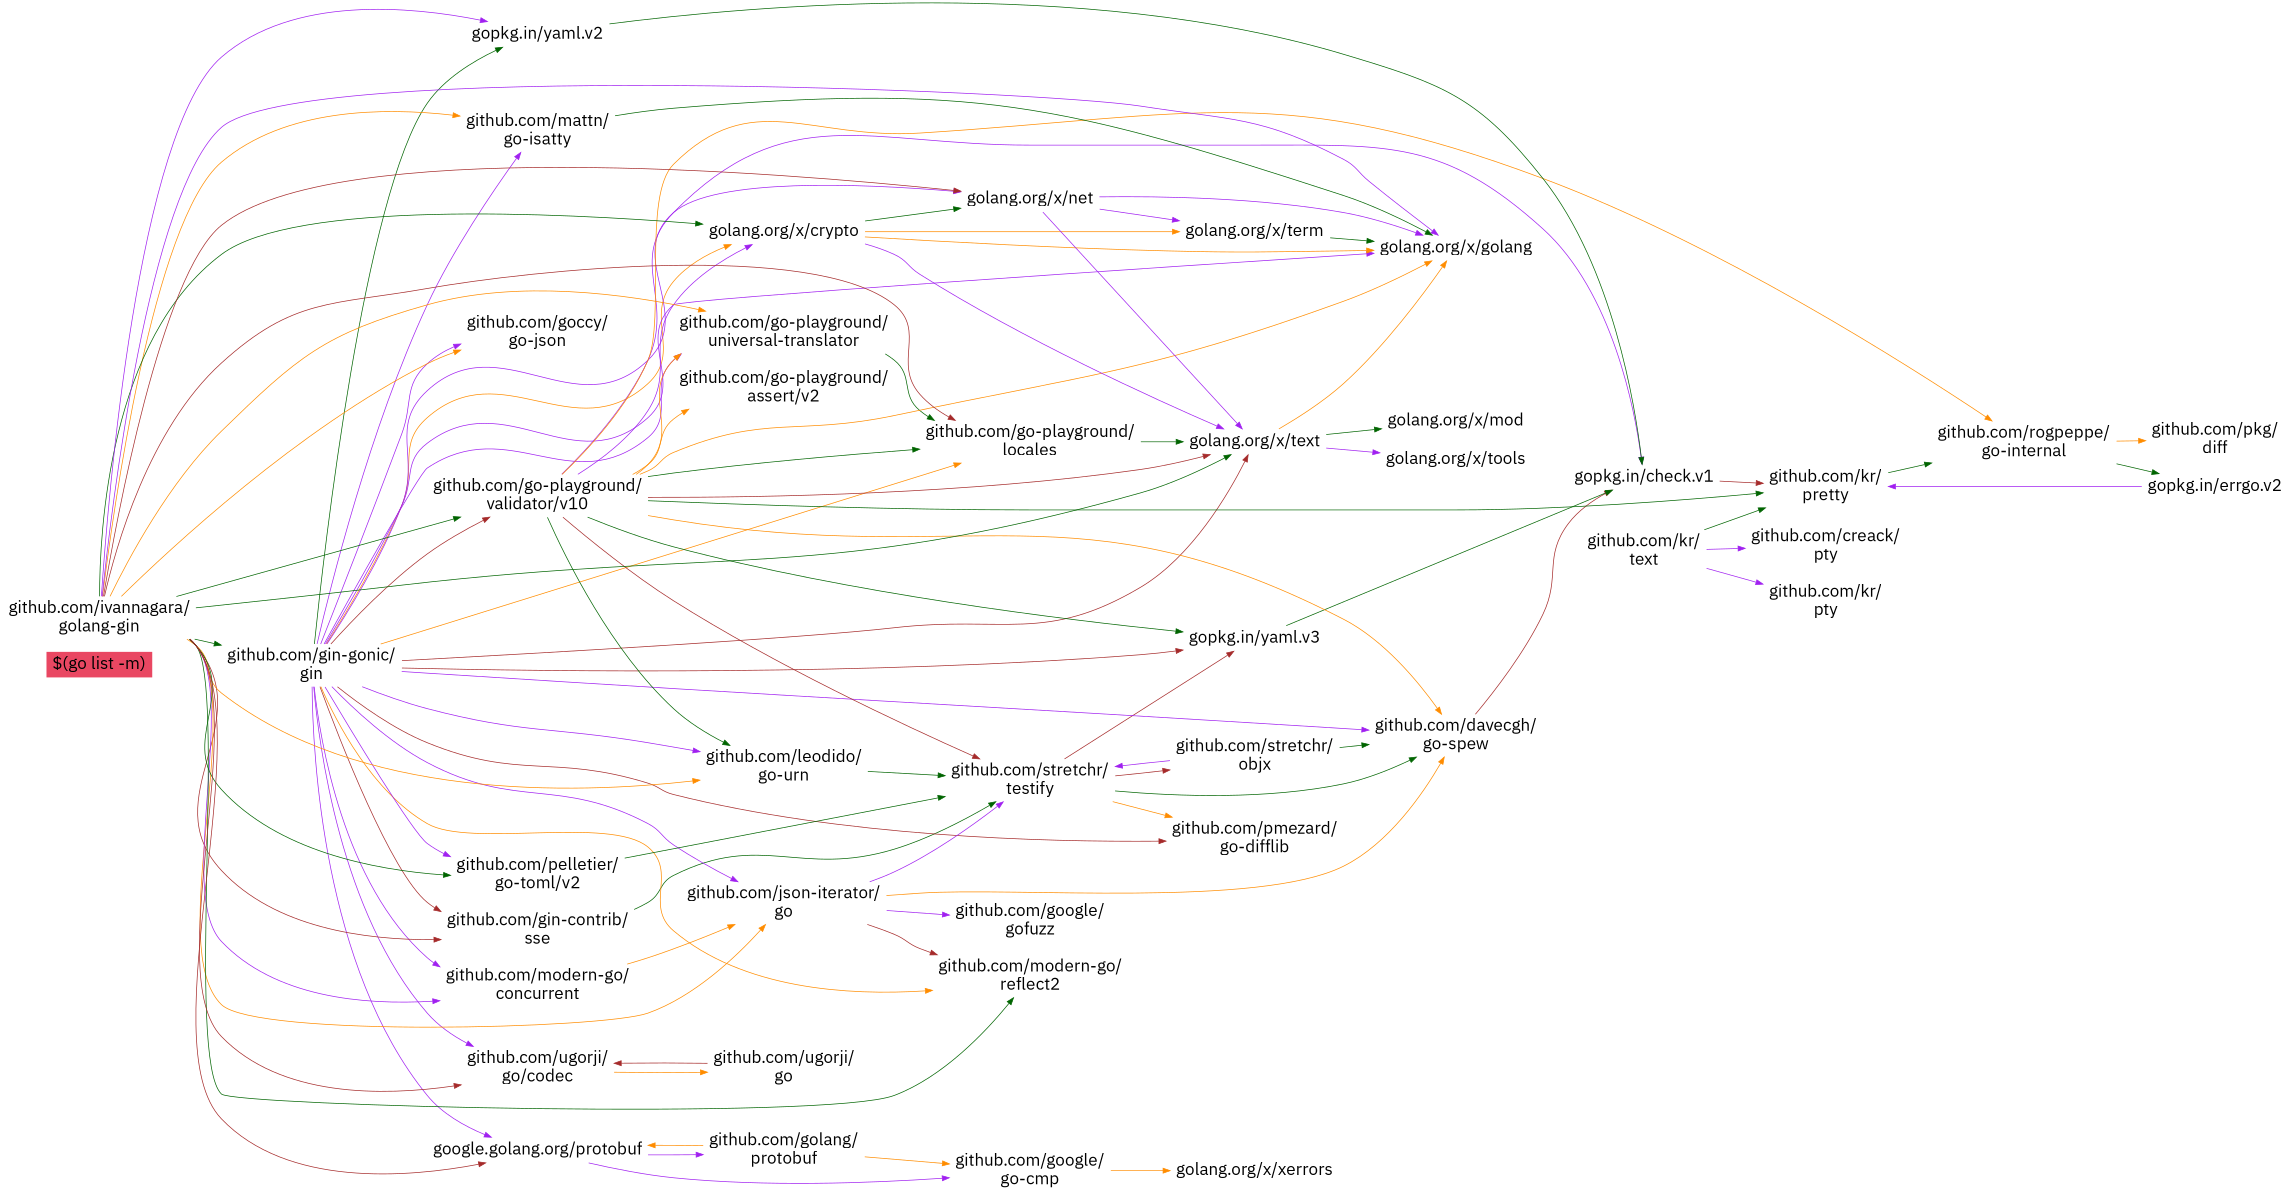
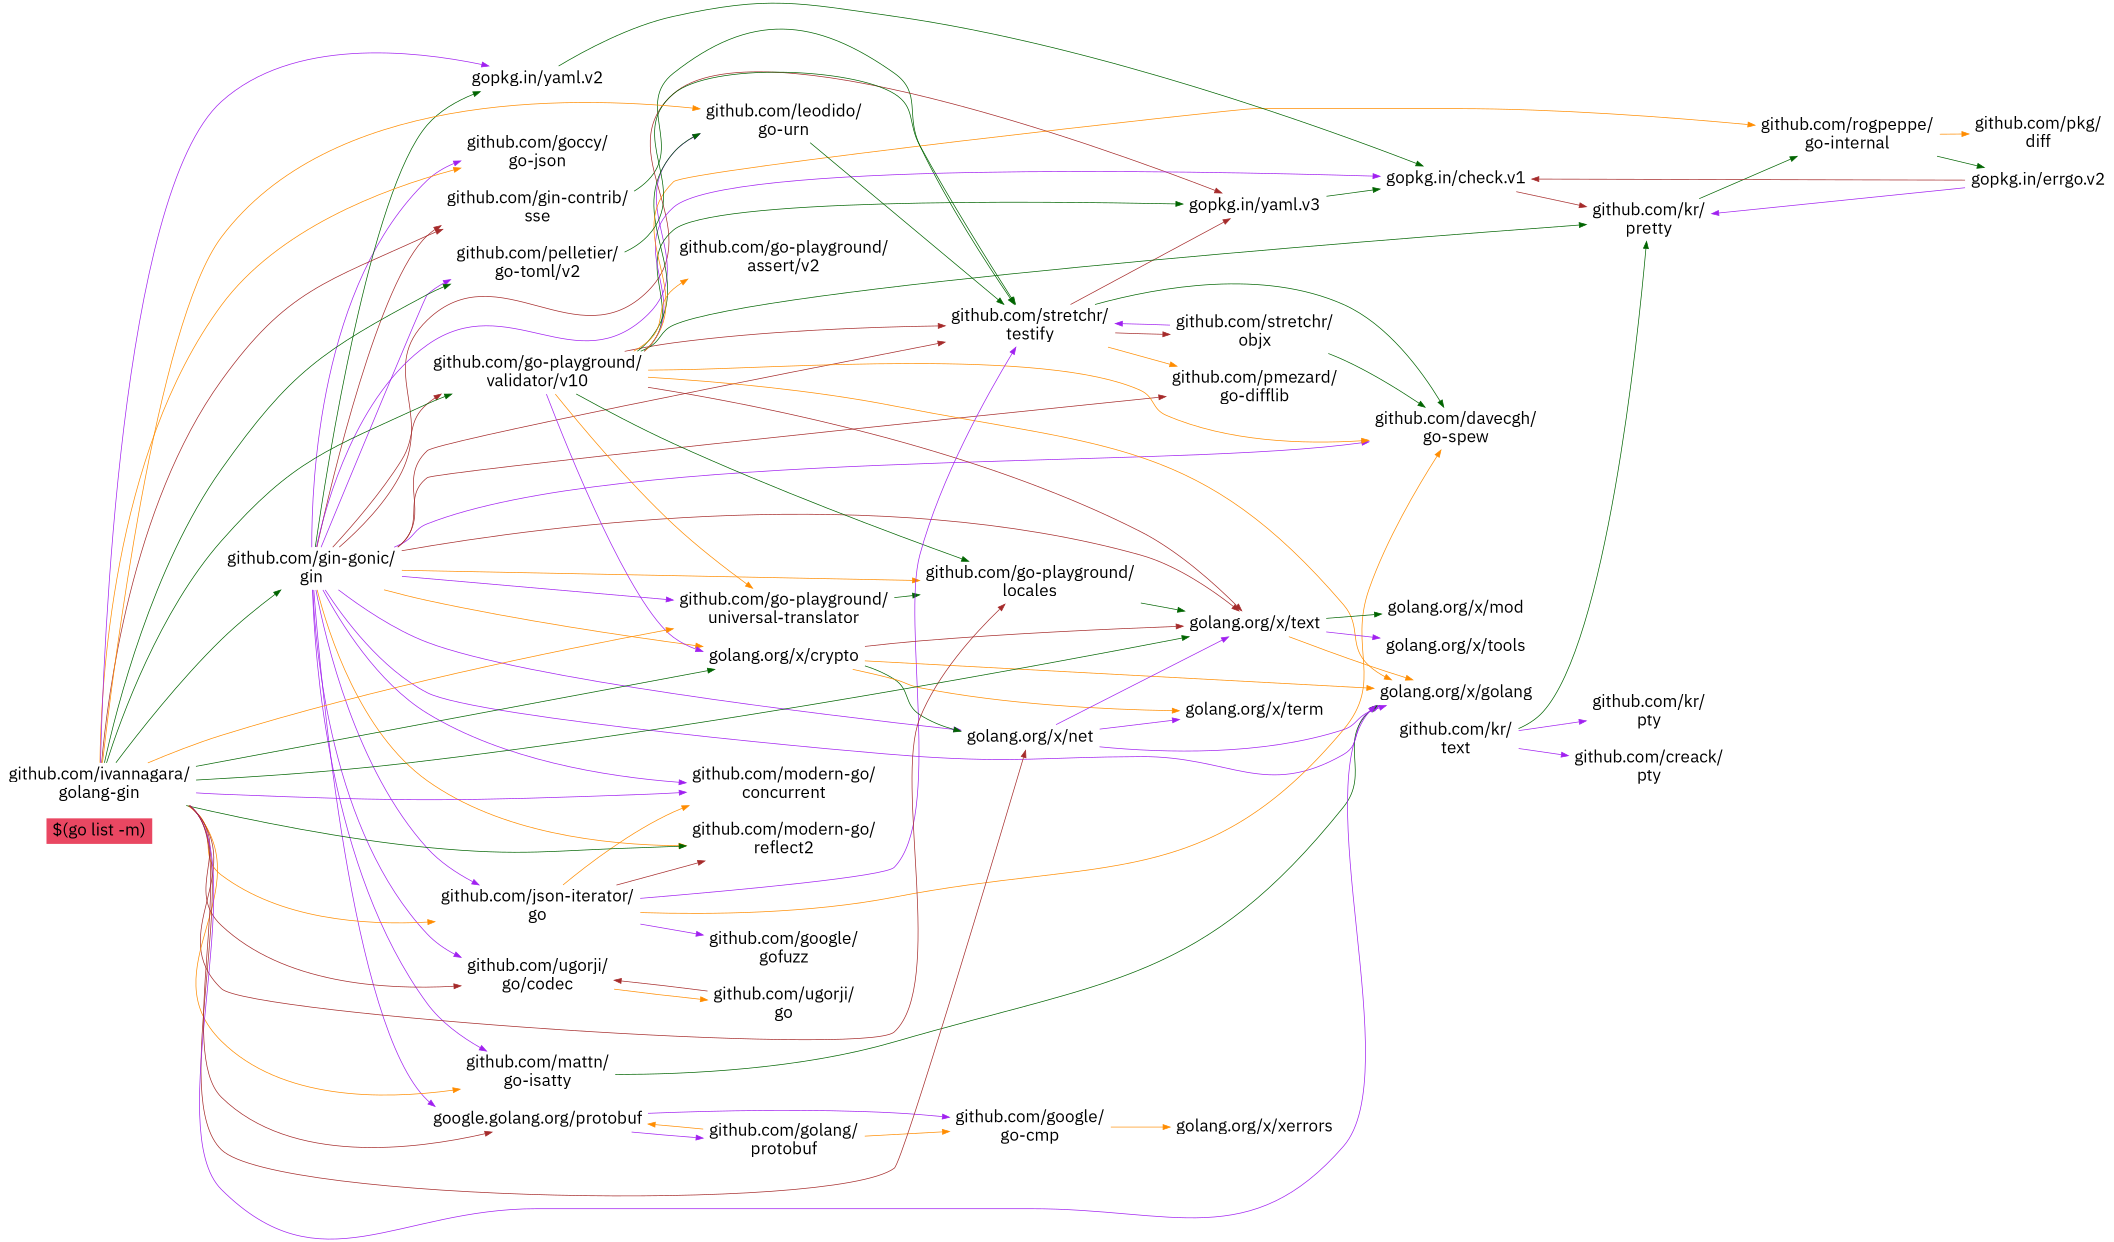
(1349, 239) -> none
(1037, 341) -> (1020, 634)
none -> (630, 405)
(1547, 604) -> (1763, 180)
(678, 947) -> (626, 838)
